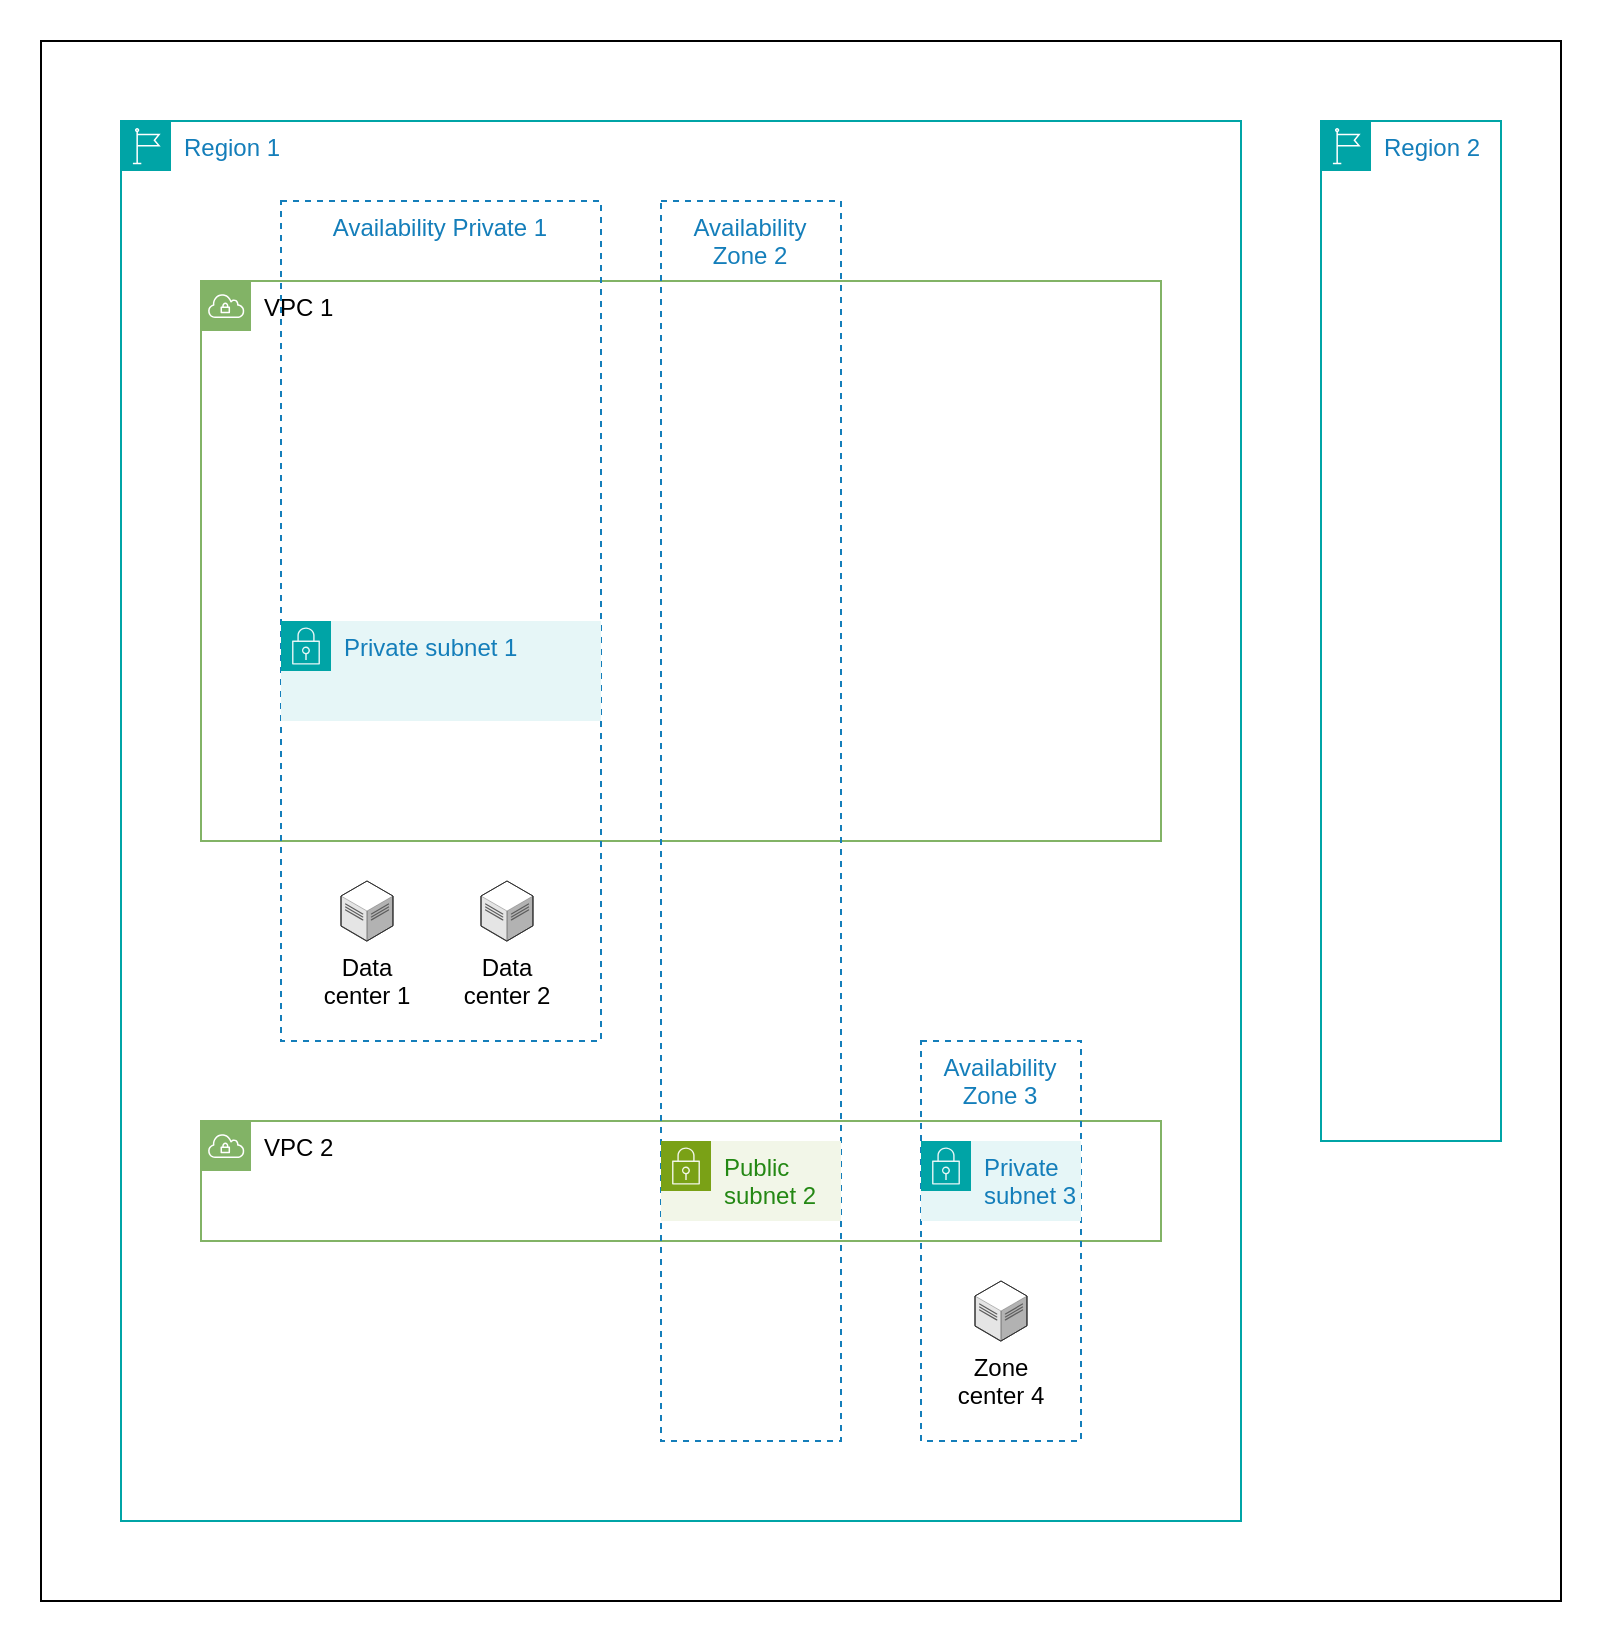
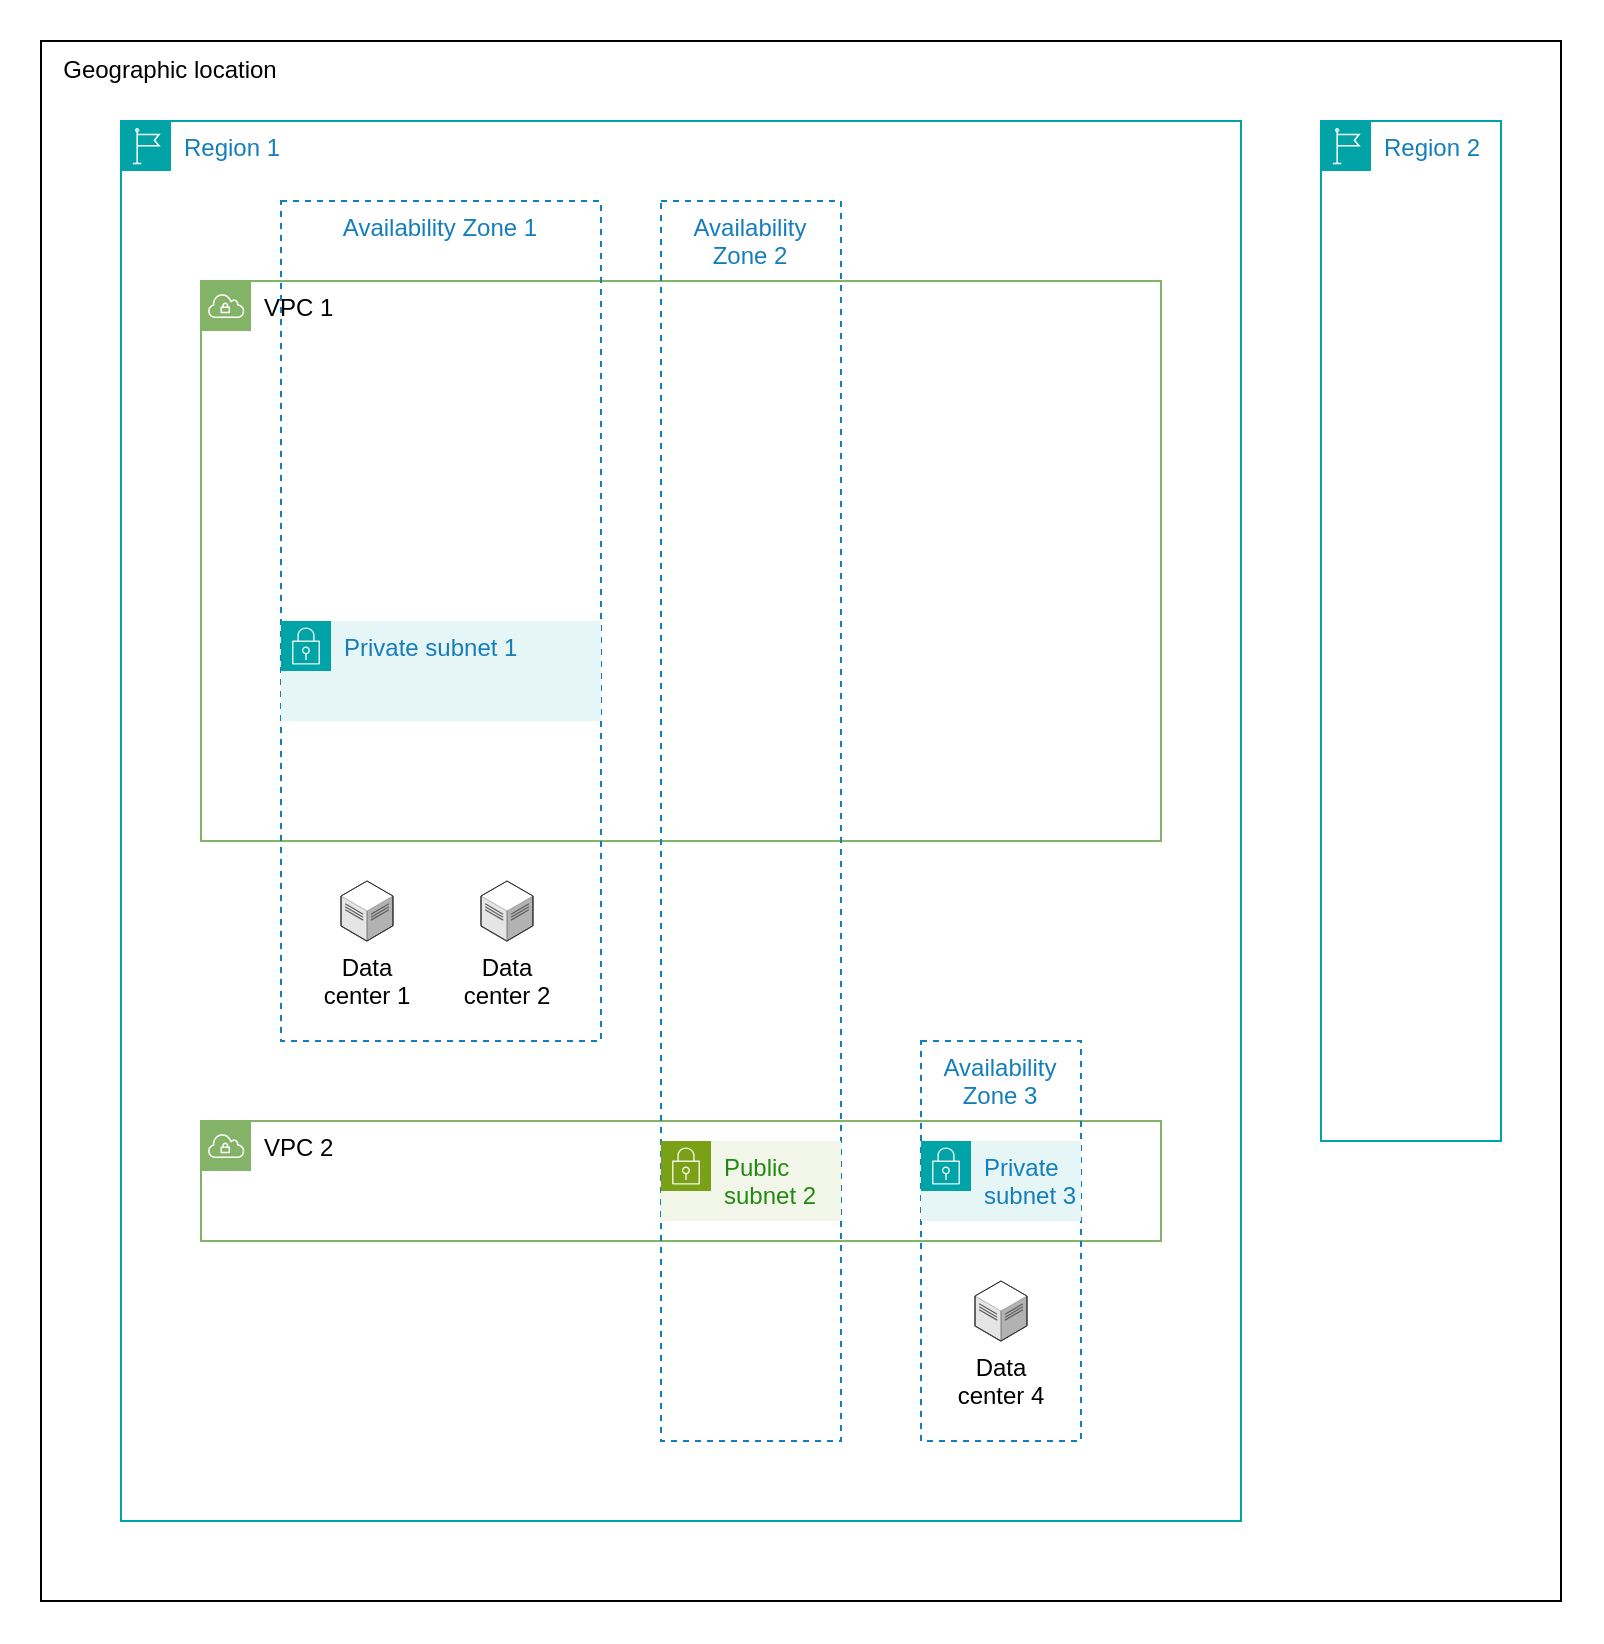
none -> (171, 71)
(441, 229) -> (441, 229)
(1002, 1384) -> (1002, 1384)
